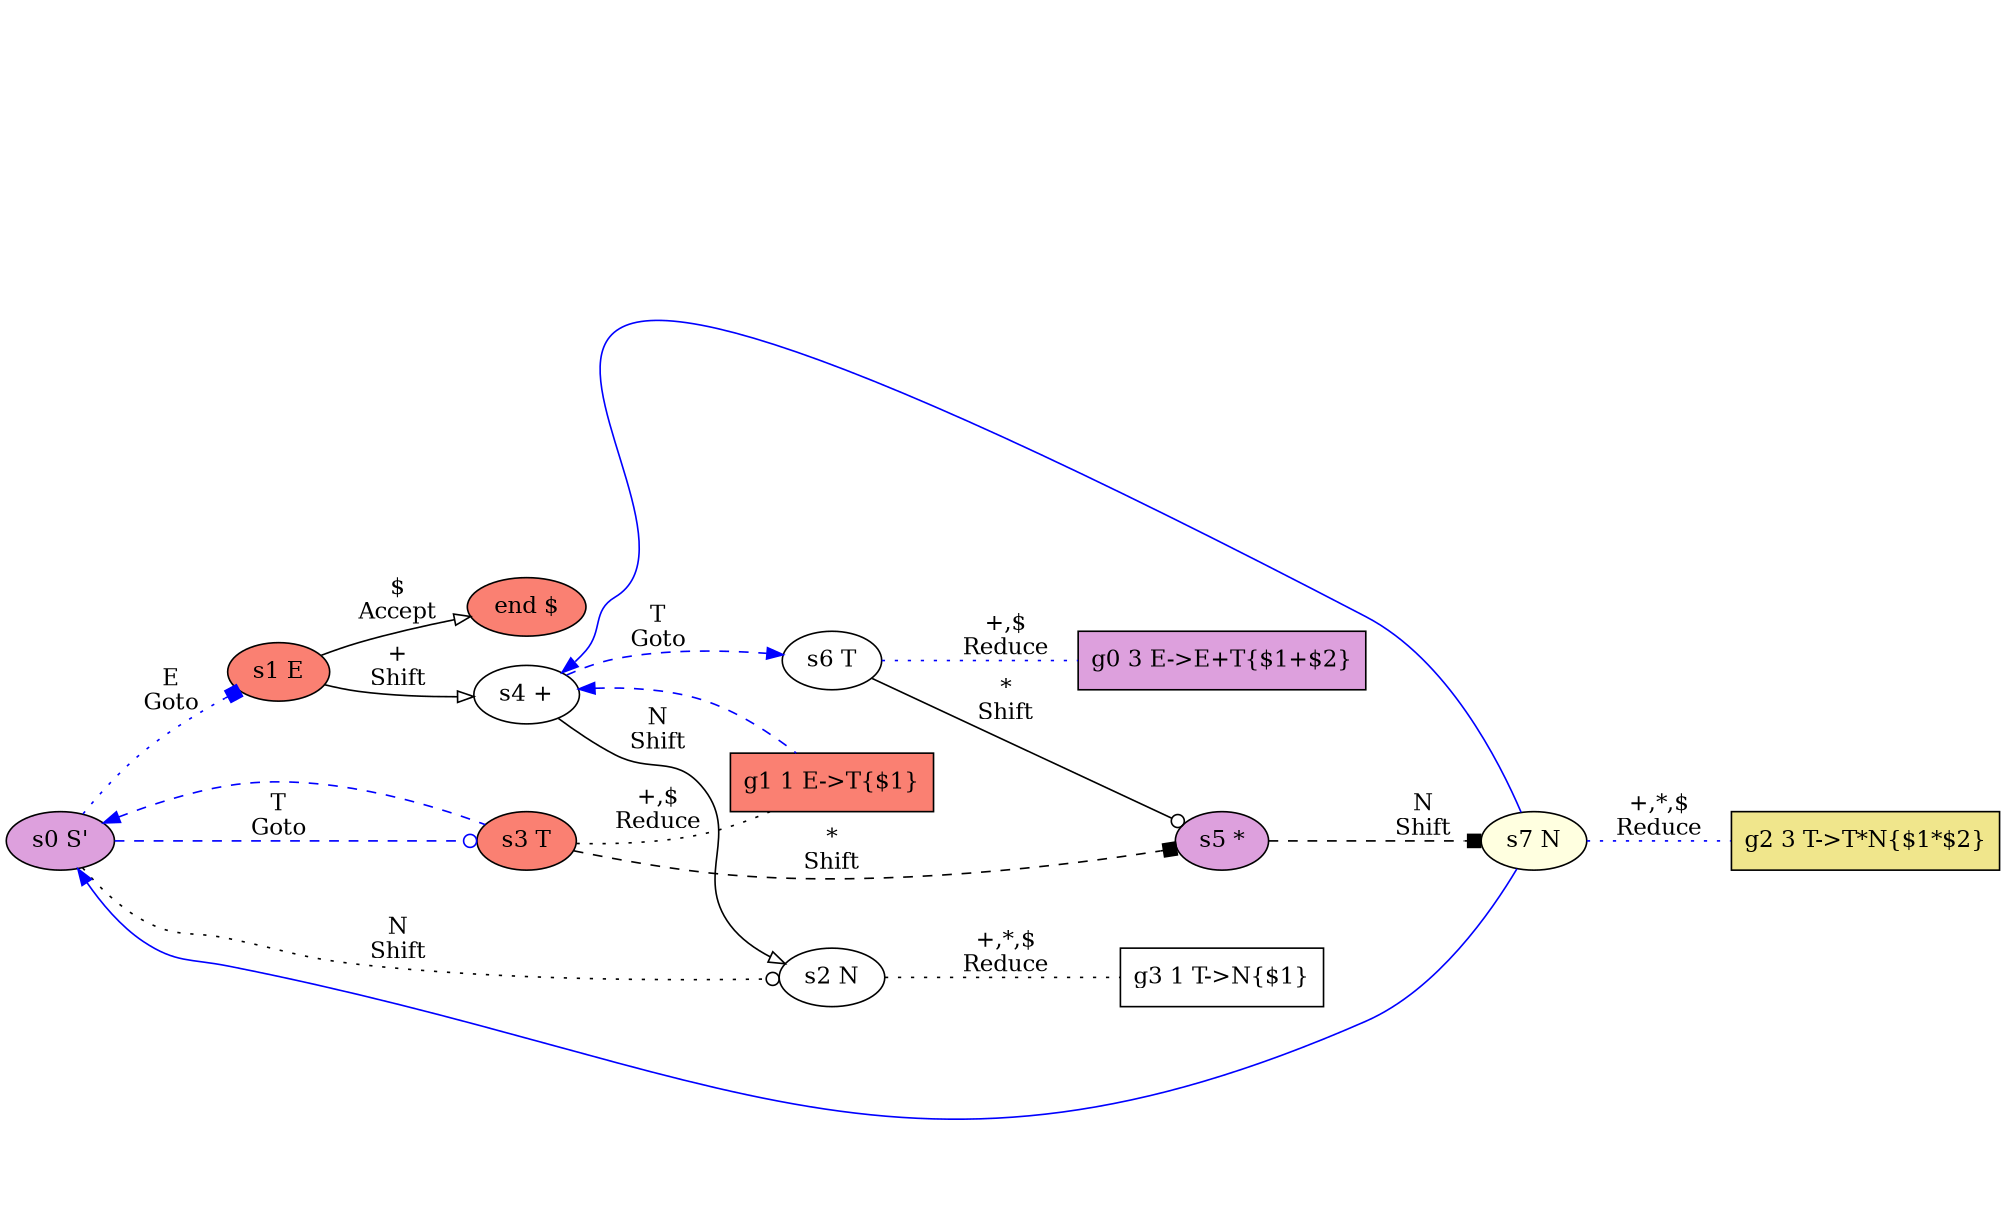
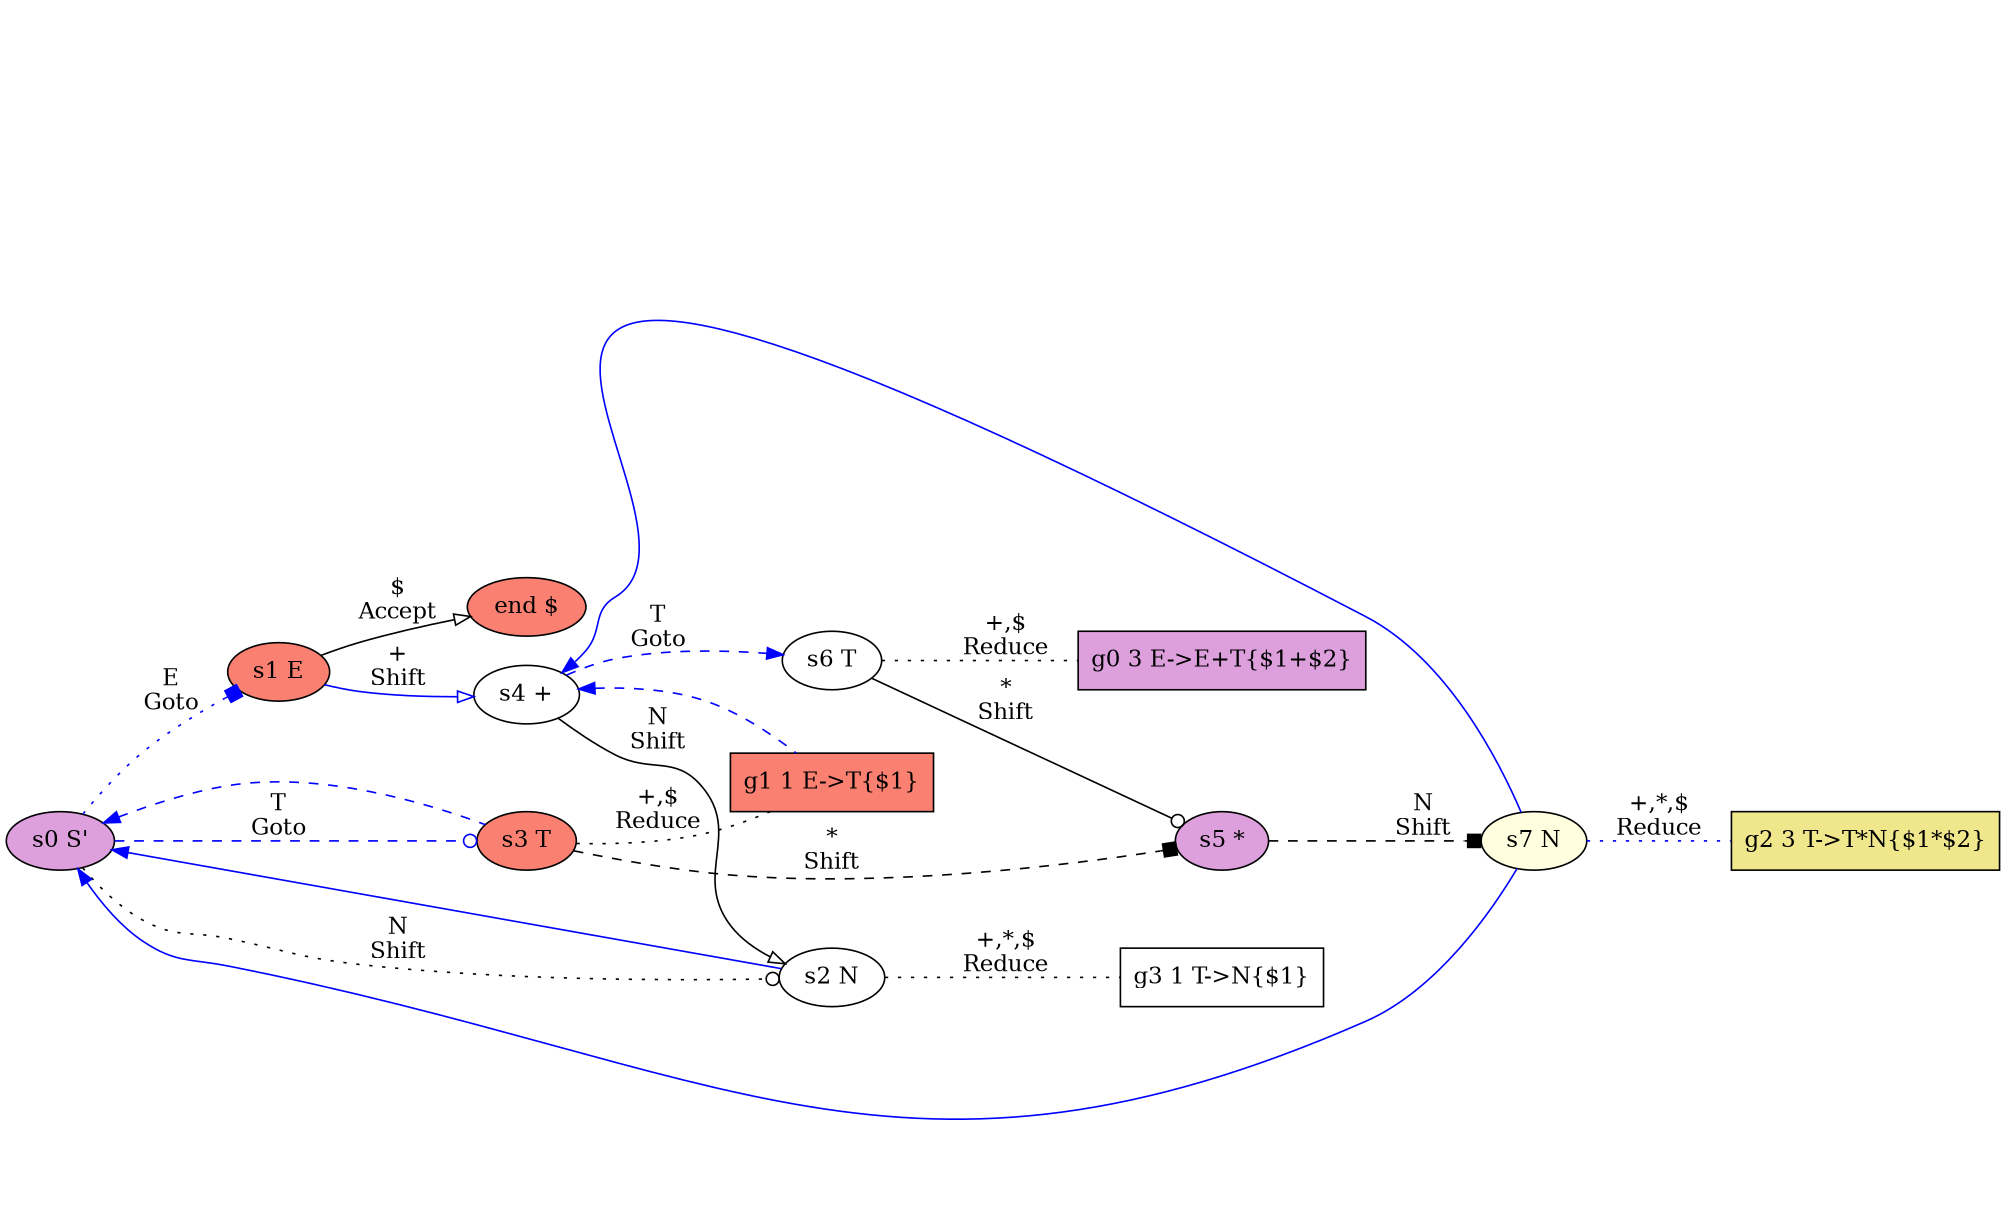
(980, 661) -> (980, 661)
(390, 695) -> (390, 695)
none -> (454, 911)
